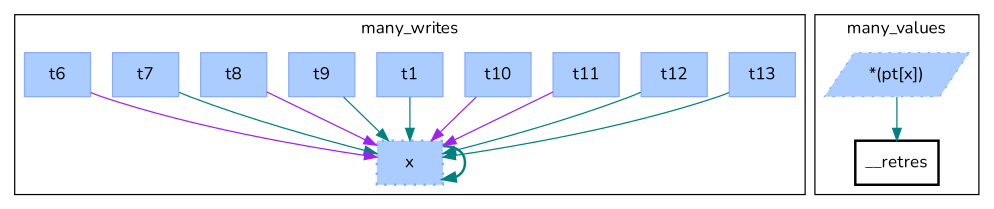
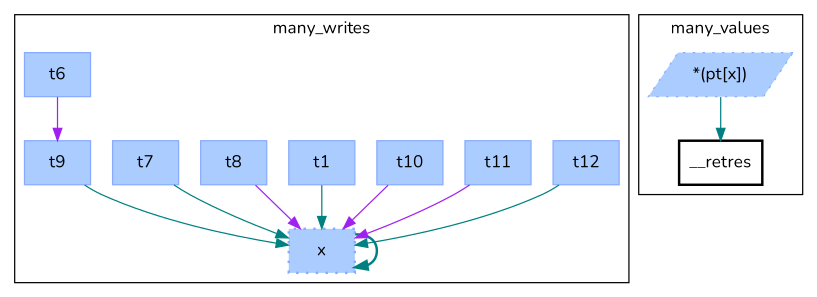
(762, 75) -> none
(226, 130) -> (58, 113)
